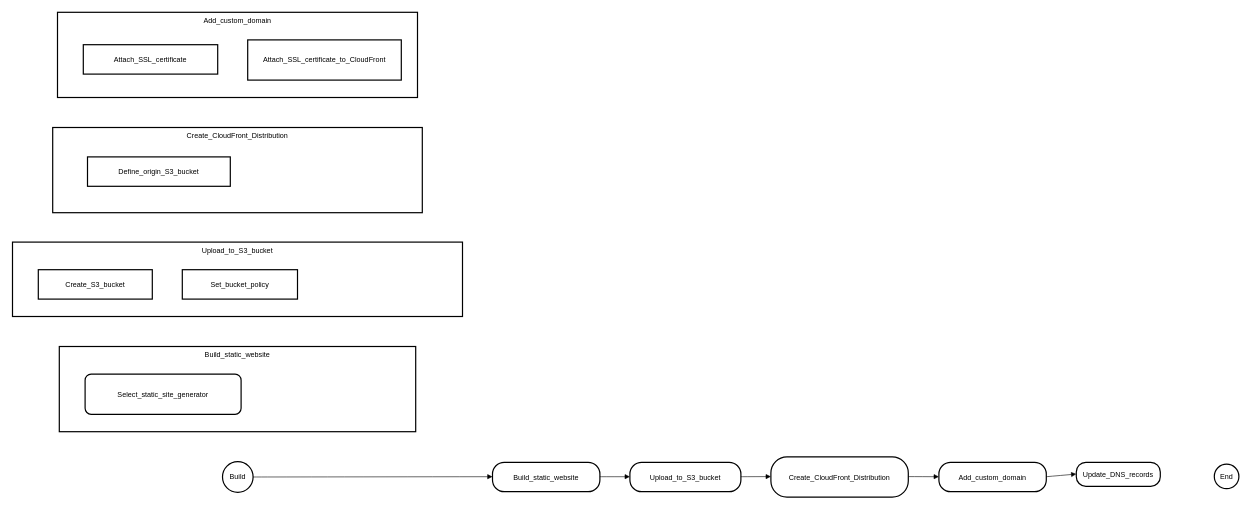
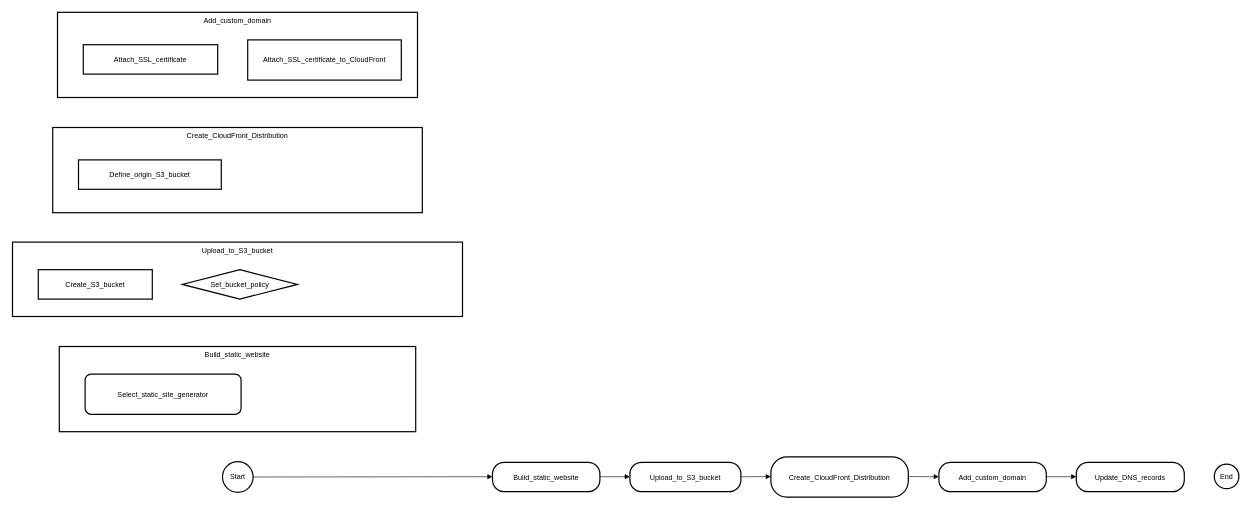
(159, 172) -> (150, 175)
(240, 284) -> (240, 284)
(1118, 474) -> (1130, 477)
(238, 477) -> (238, 477)
